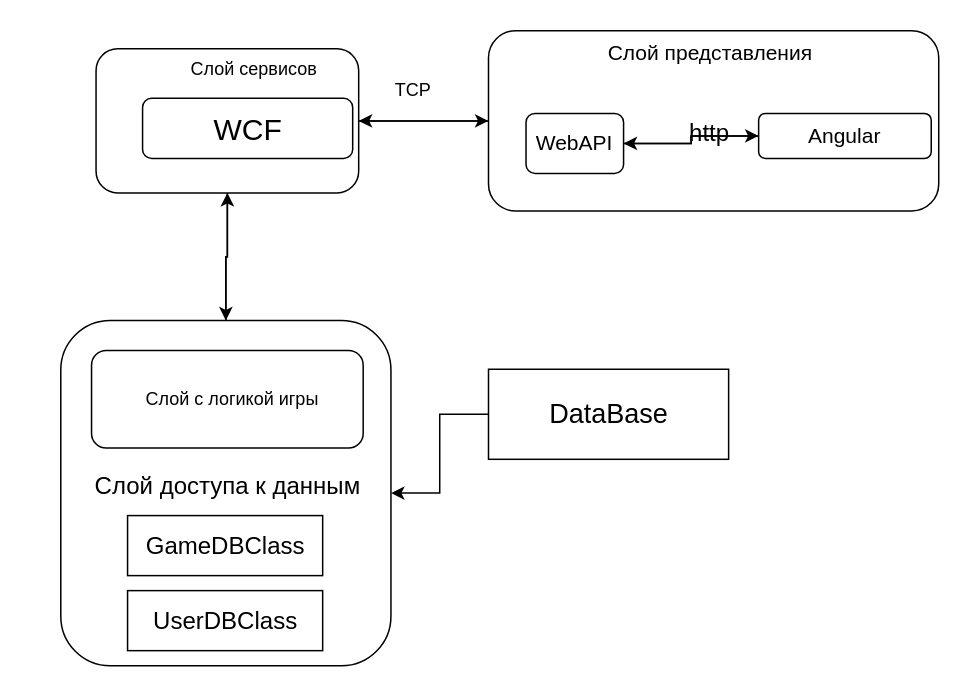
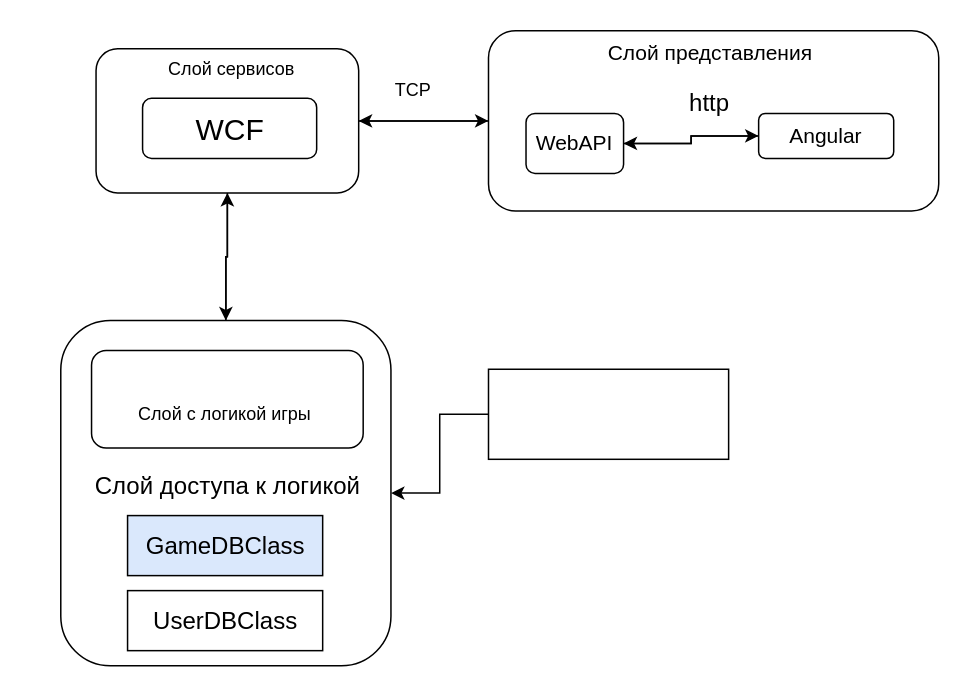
(254, 70) -> (231, 70)
(248, 128) -> (230, 128)
(710, 133) -> (710, 103)
(845, 136) -> (826, 136)
(232, 399) -> (224, 414)
(608, 414) -> none
(228, 485) -> (228, 485)
(225, 545) -> (225, 545)
